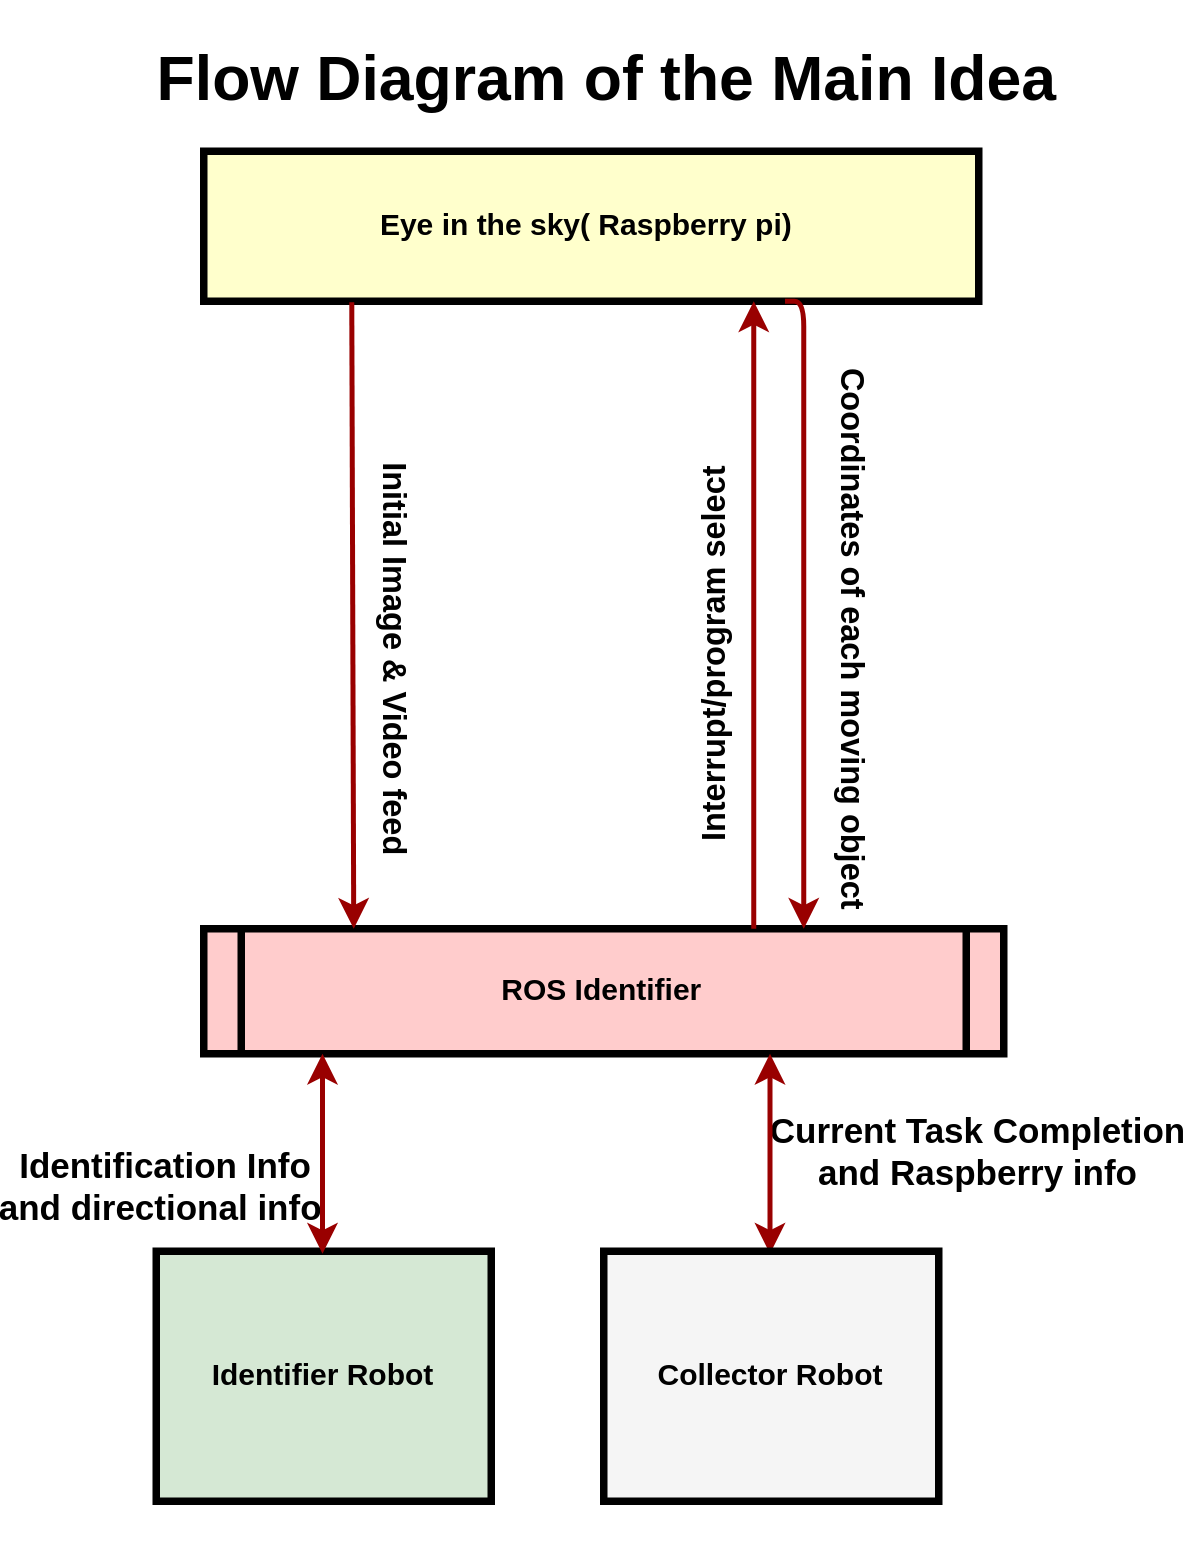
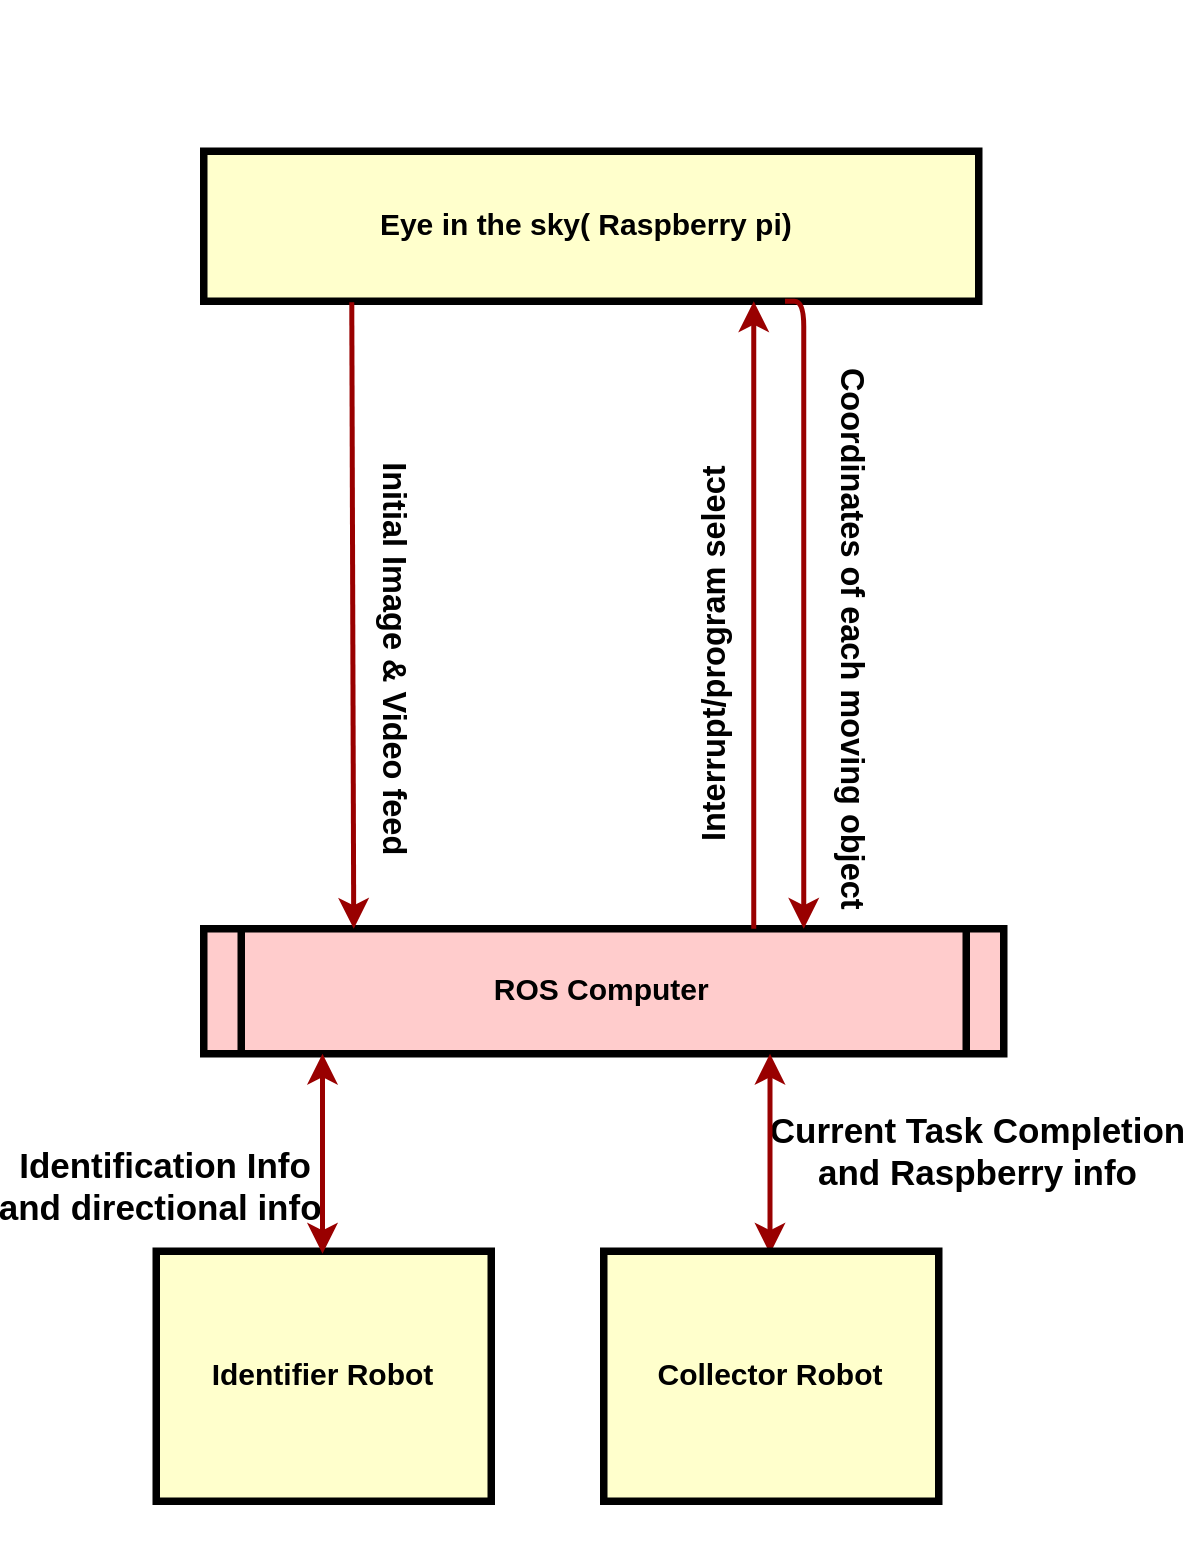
(616, 76) -> none
(603, 991) -> (603, 991)
(324, 1376) -> (324, 1376)
(771, 1376) -> (771, 1376)
